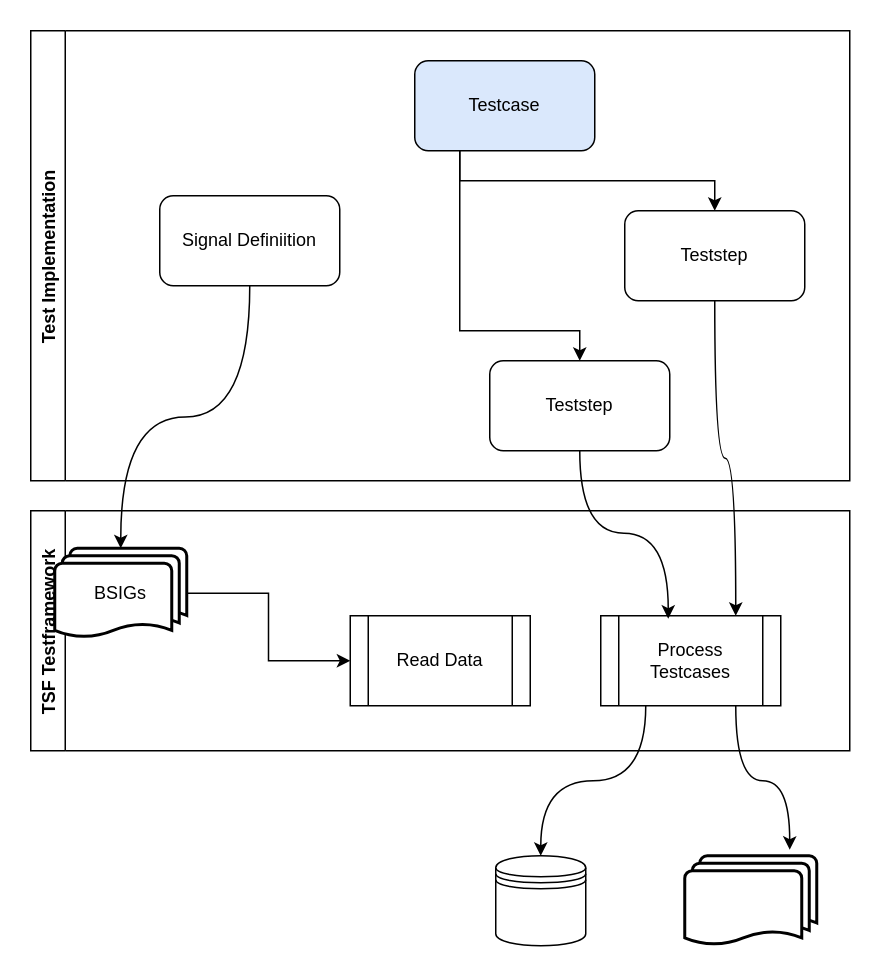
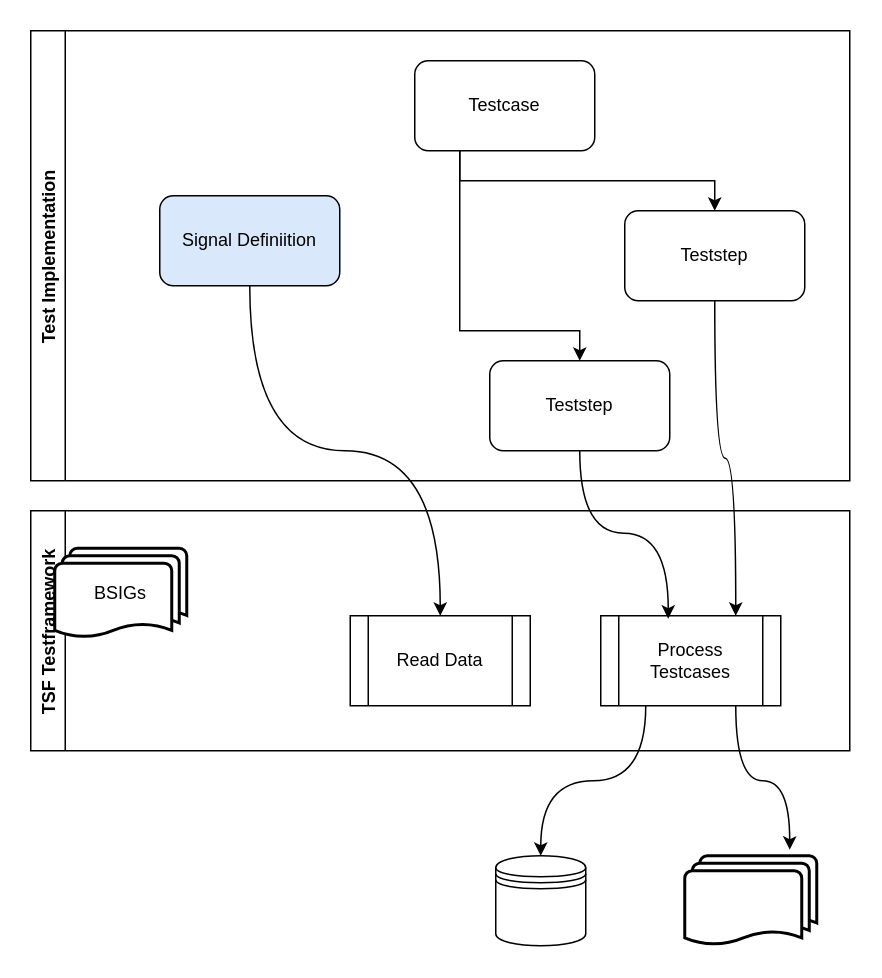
(505, 106) -> (505, 106)
(250, 241) -> (250, 241)
(183, 417) -> (346, 451)
(269, 622) -> none
